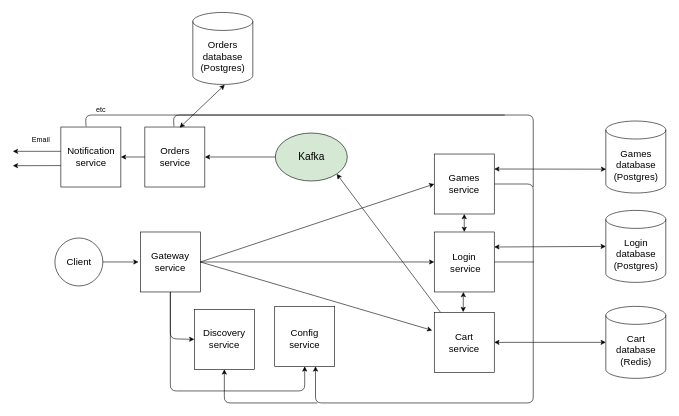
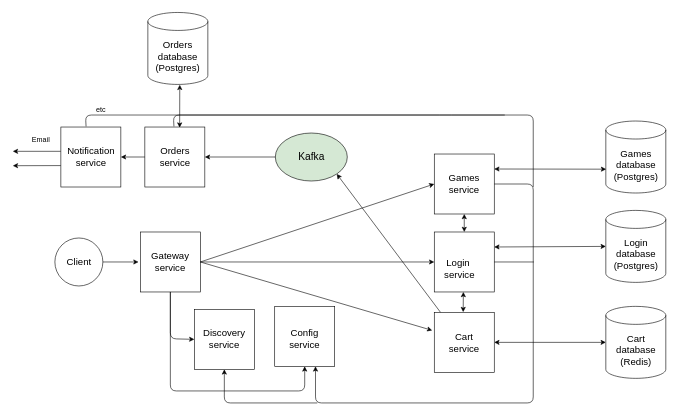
(223, 48) -> (178, 48)
(464, 263) -> (458, 269)
